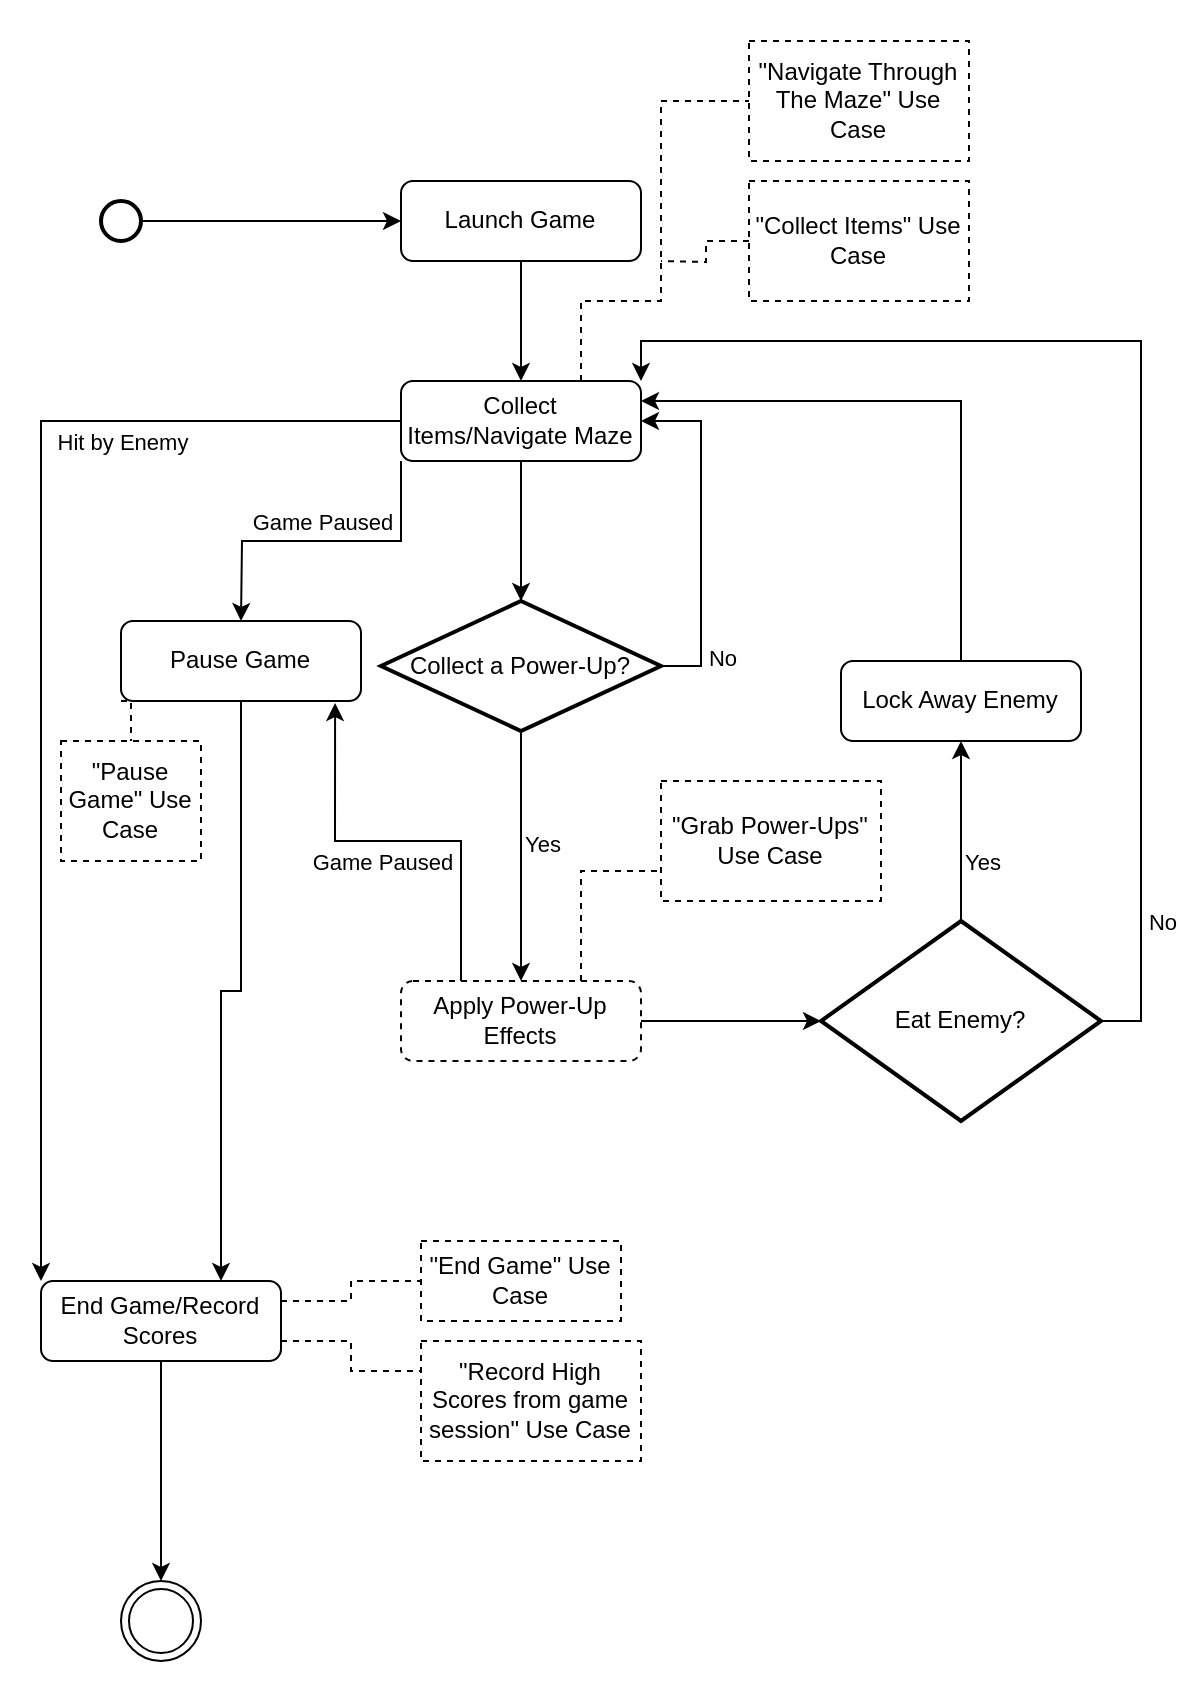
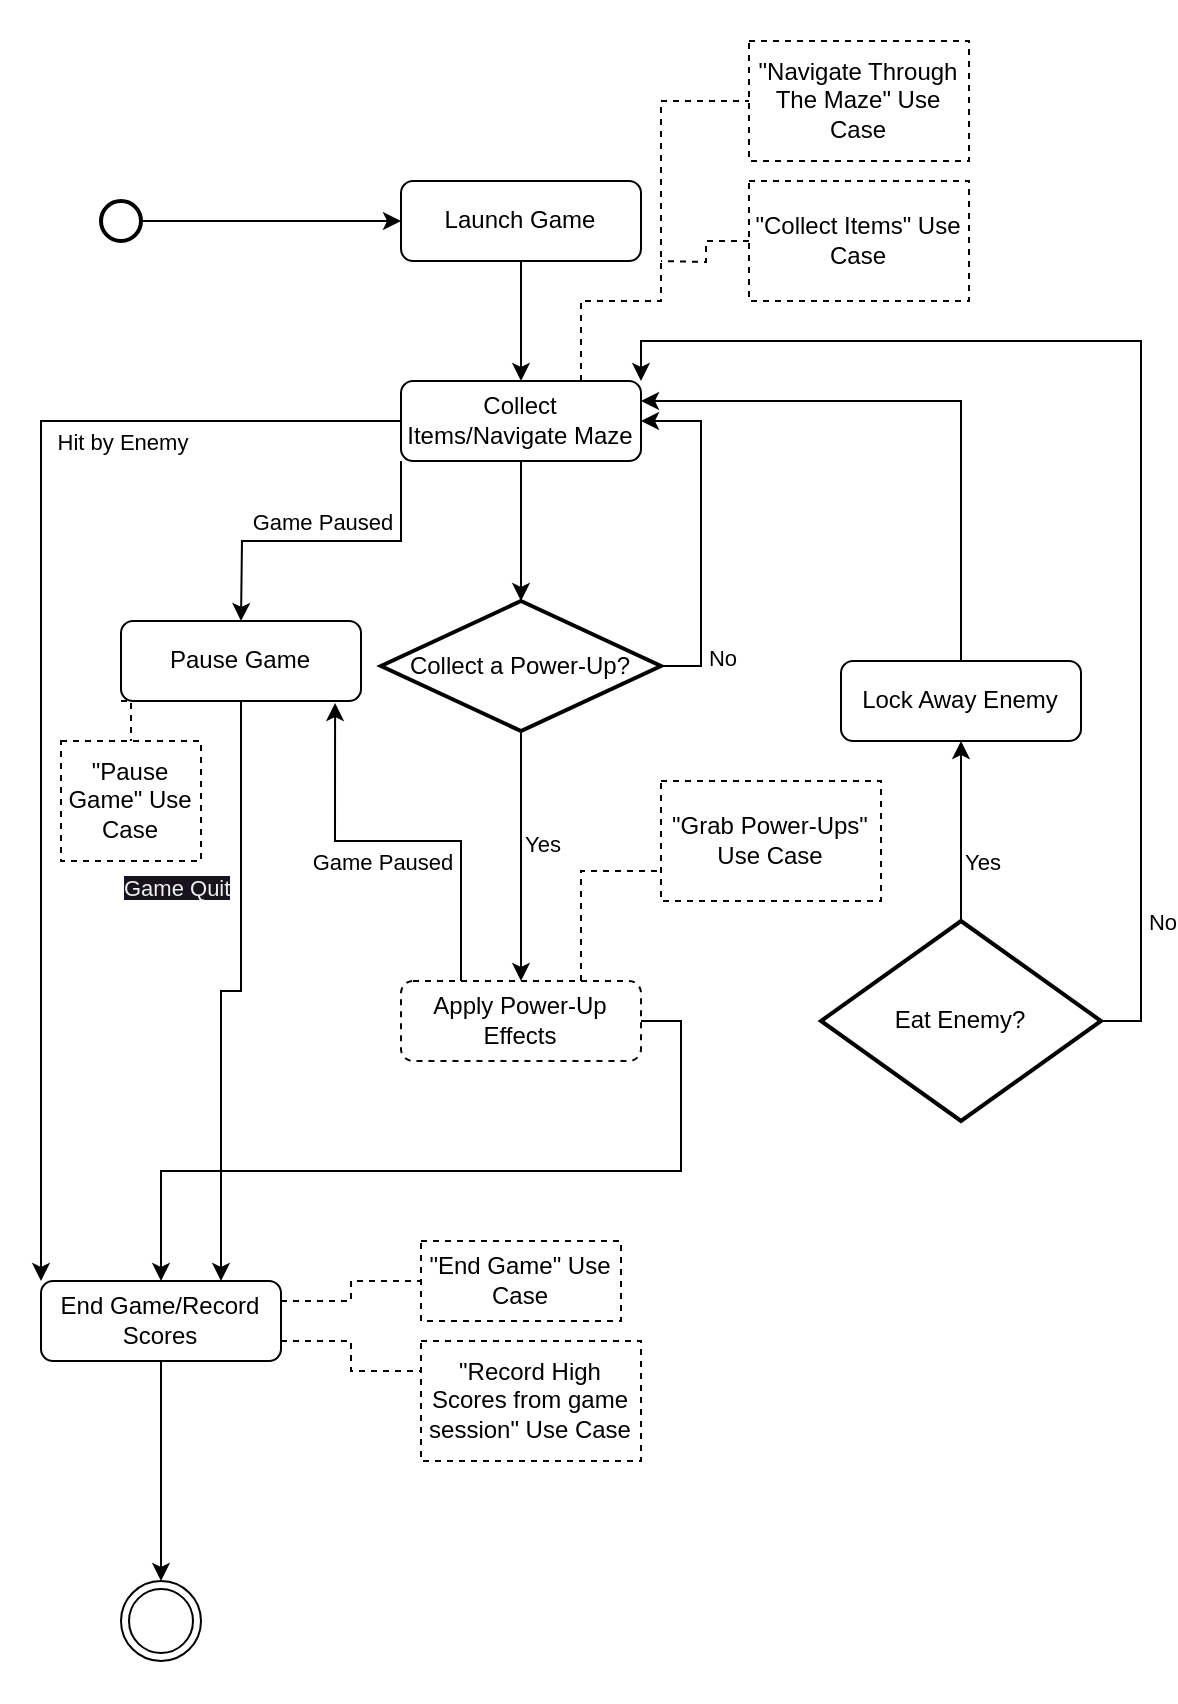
none -> (221, 901)
(743, 1021) -> (449, 1171)
